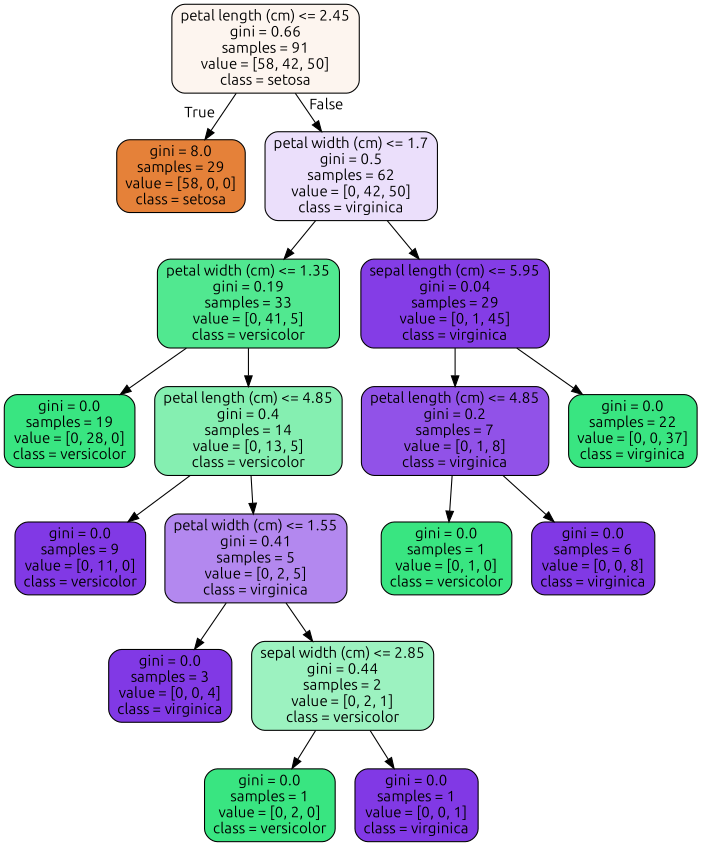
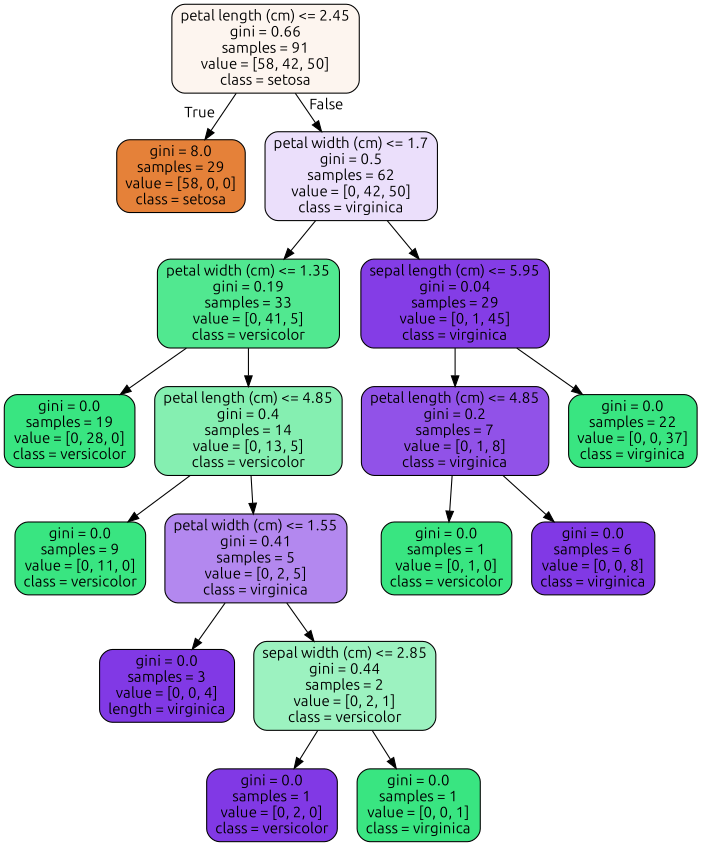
(80, 558) -> (80, 558)
(170, 686) -> (167, 686)
(270, 805) -> (272, 805)
(417, 805) -> (419, 805)
